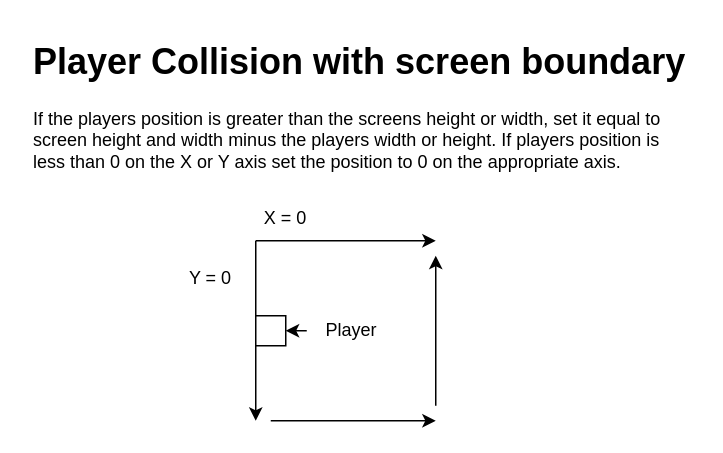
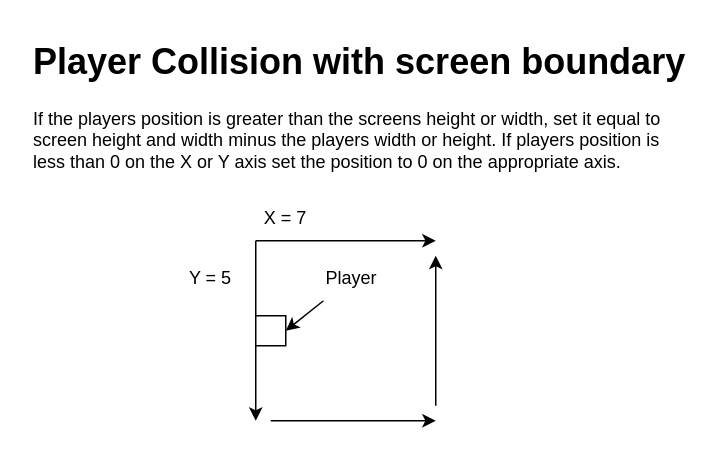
(286, 218) -> (286, 218)
(211, 278) -> (211, 278)
(352, 331) -> (352, 278)
